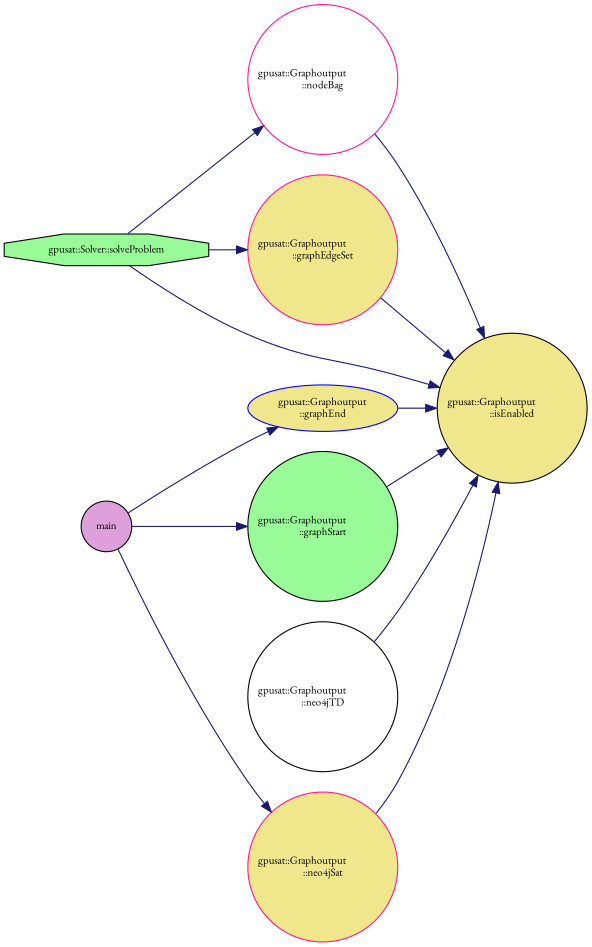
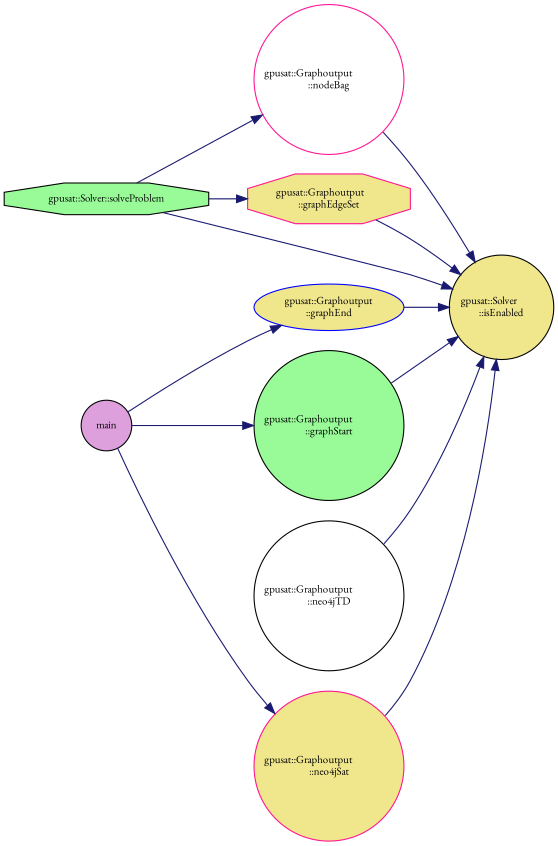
(323, 250) -> (329, 199)
(512, 408) -> (502, 307)
